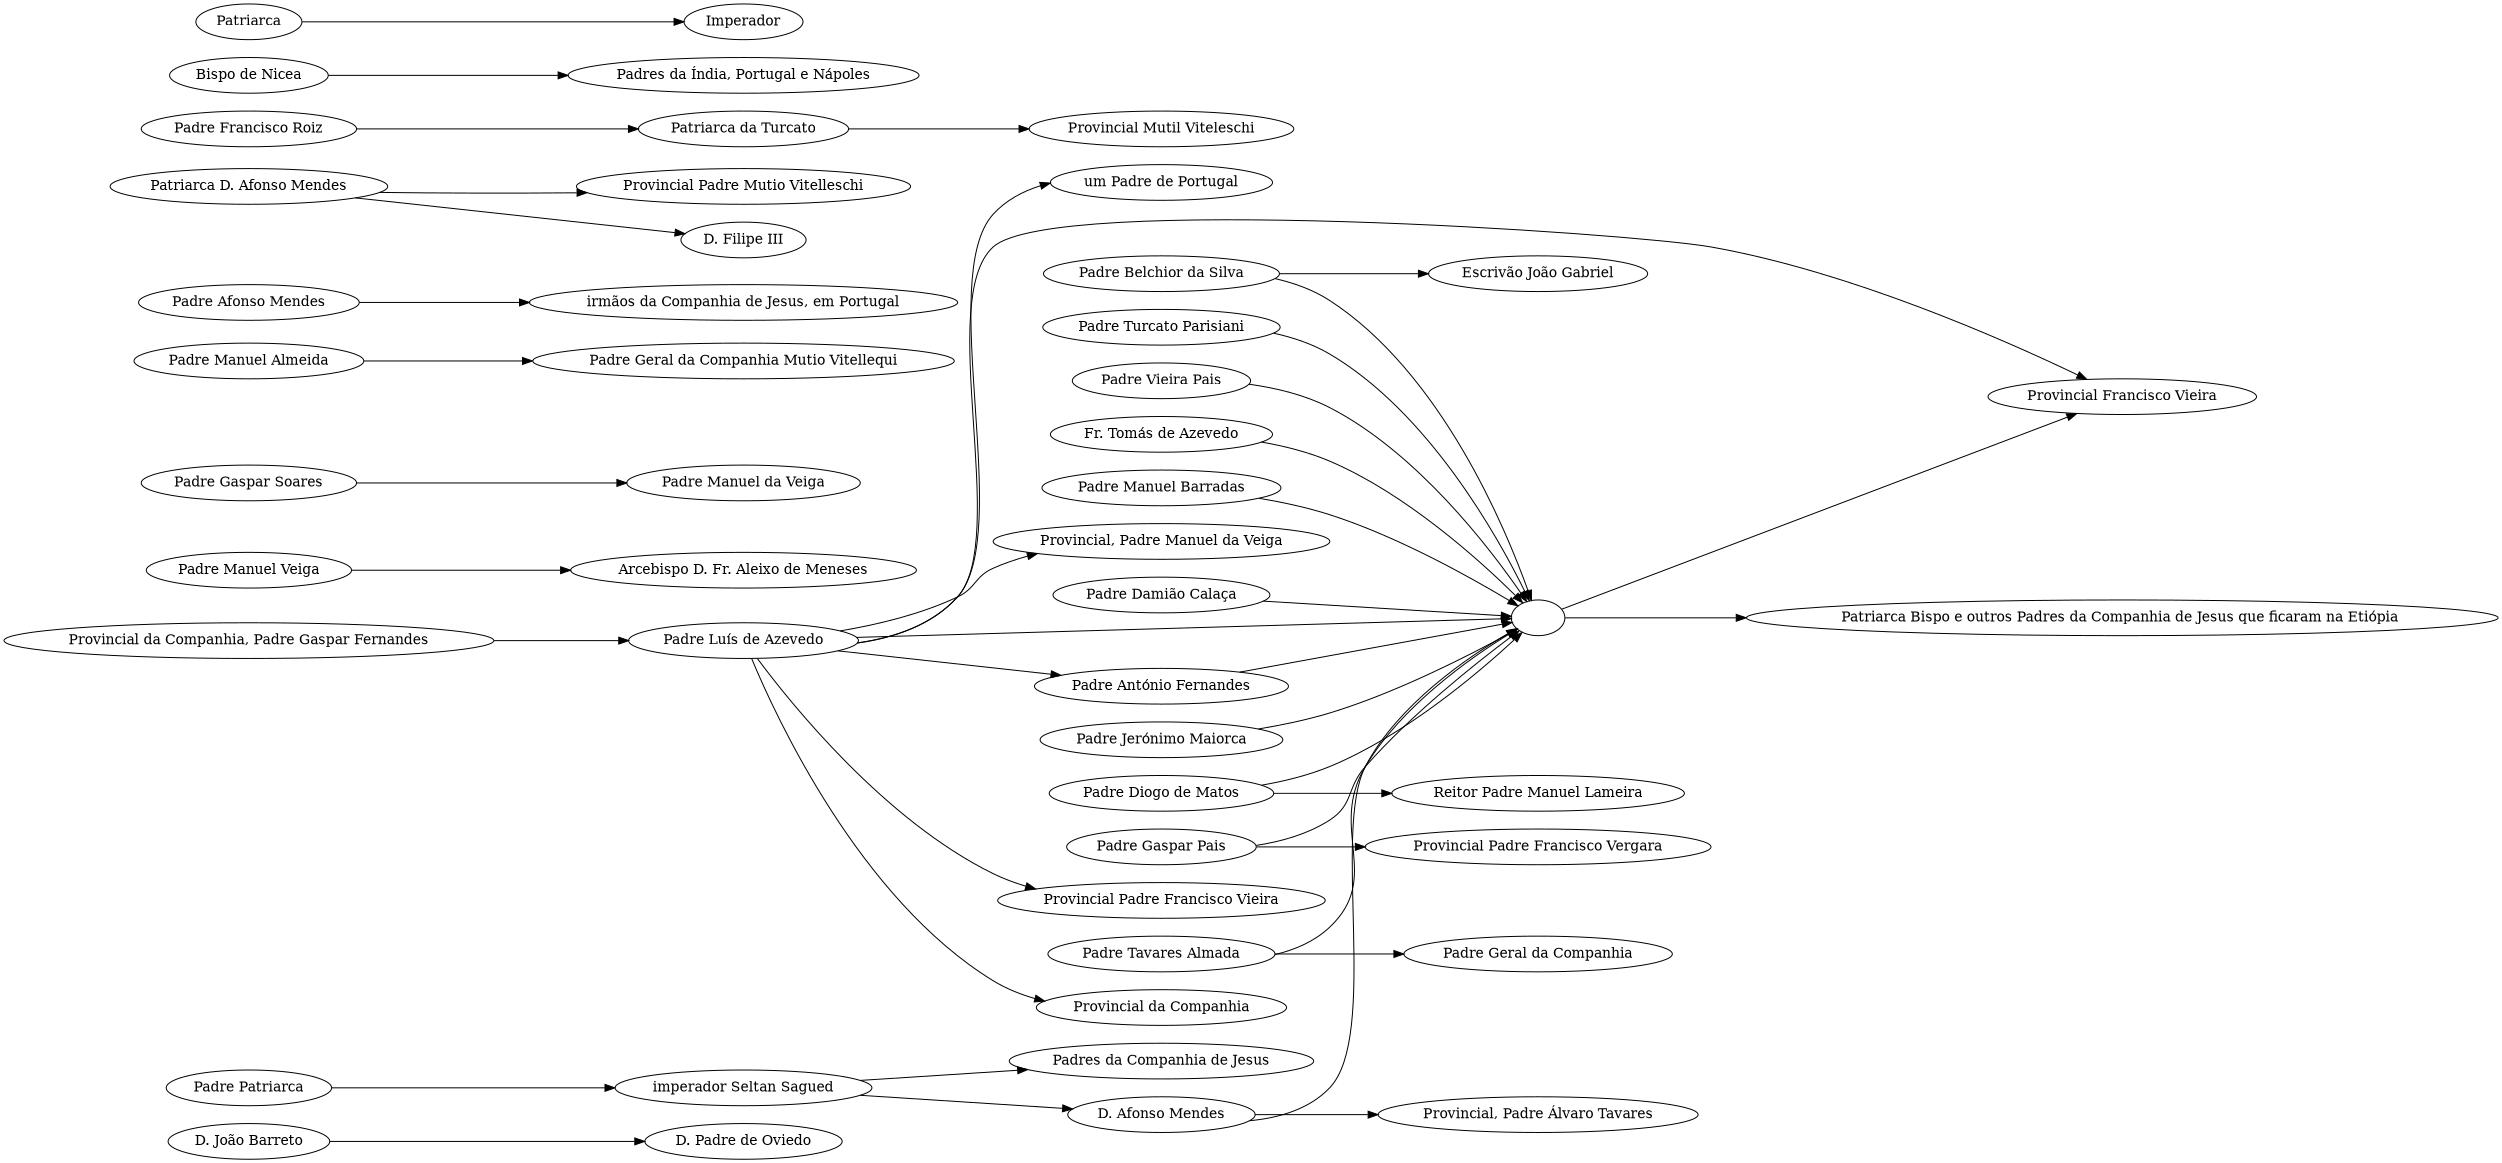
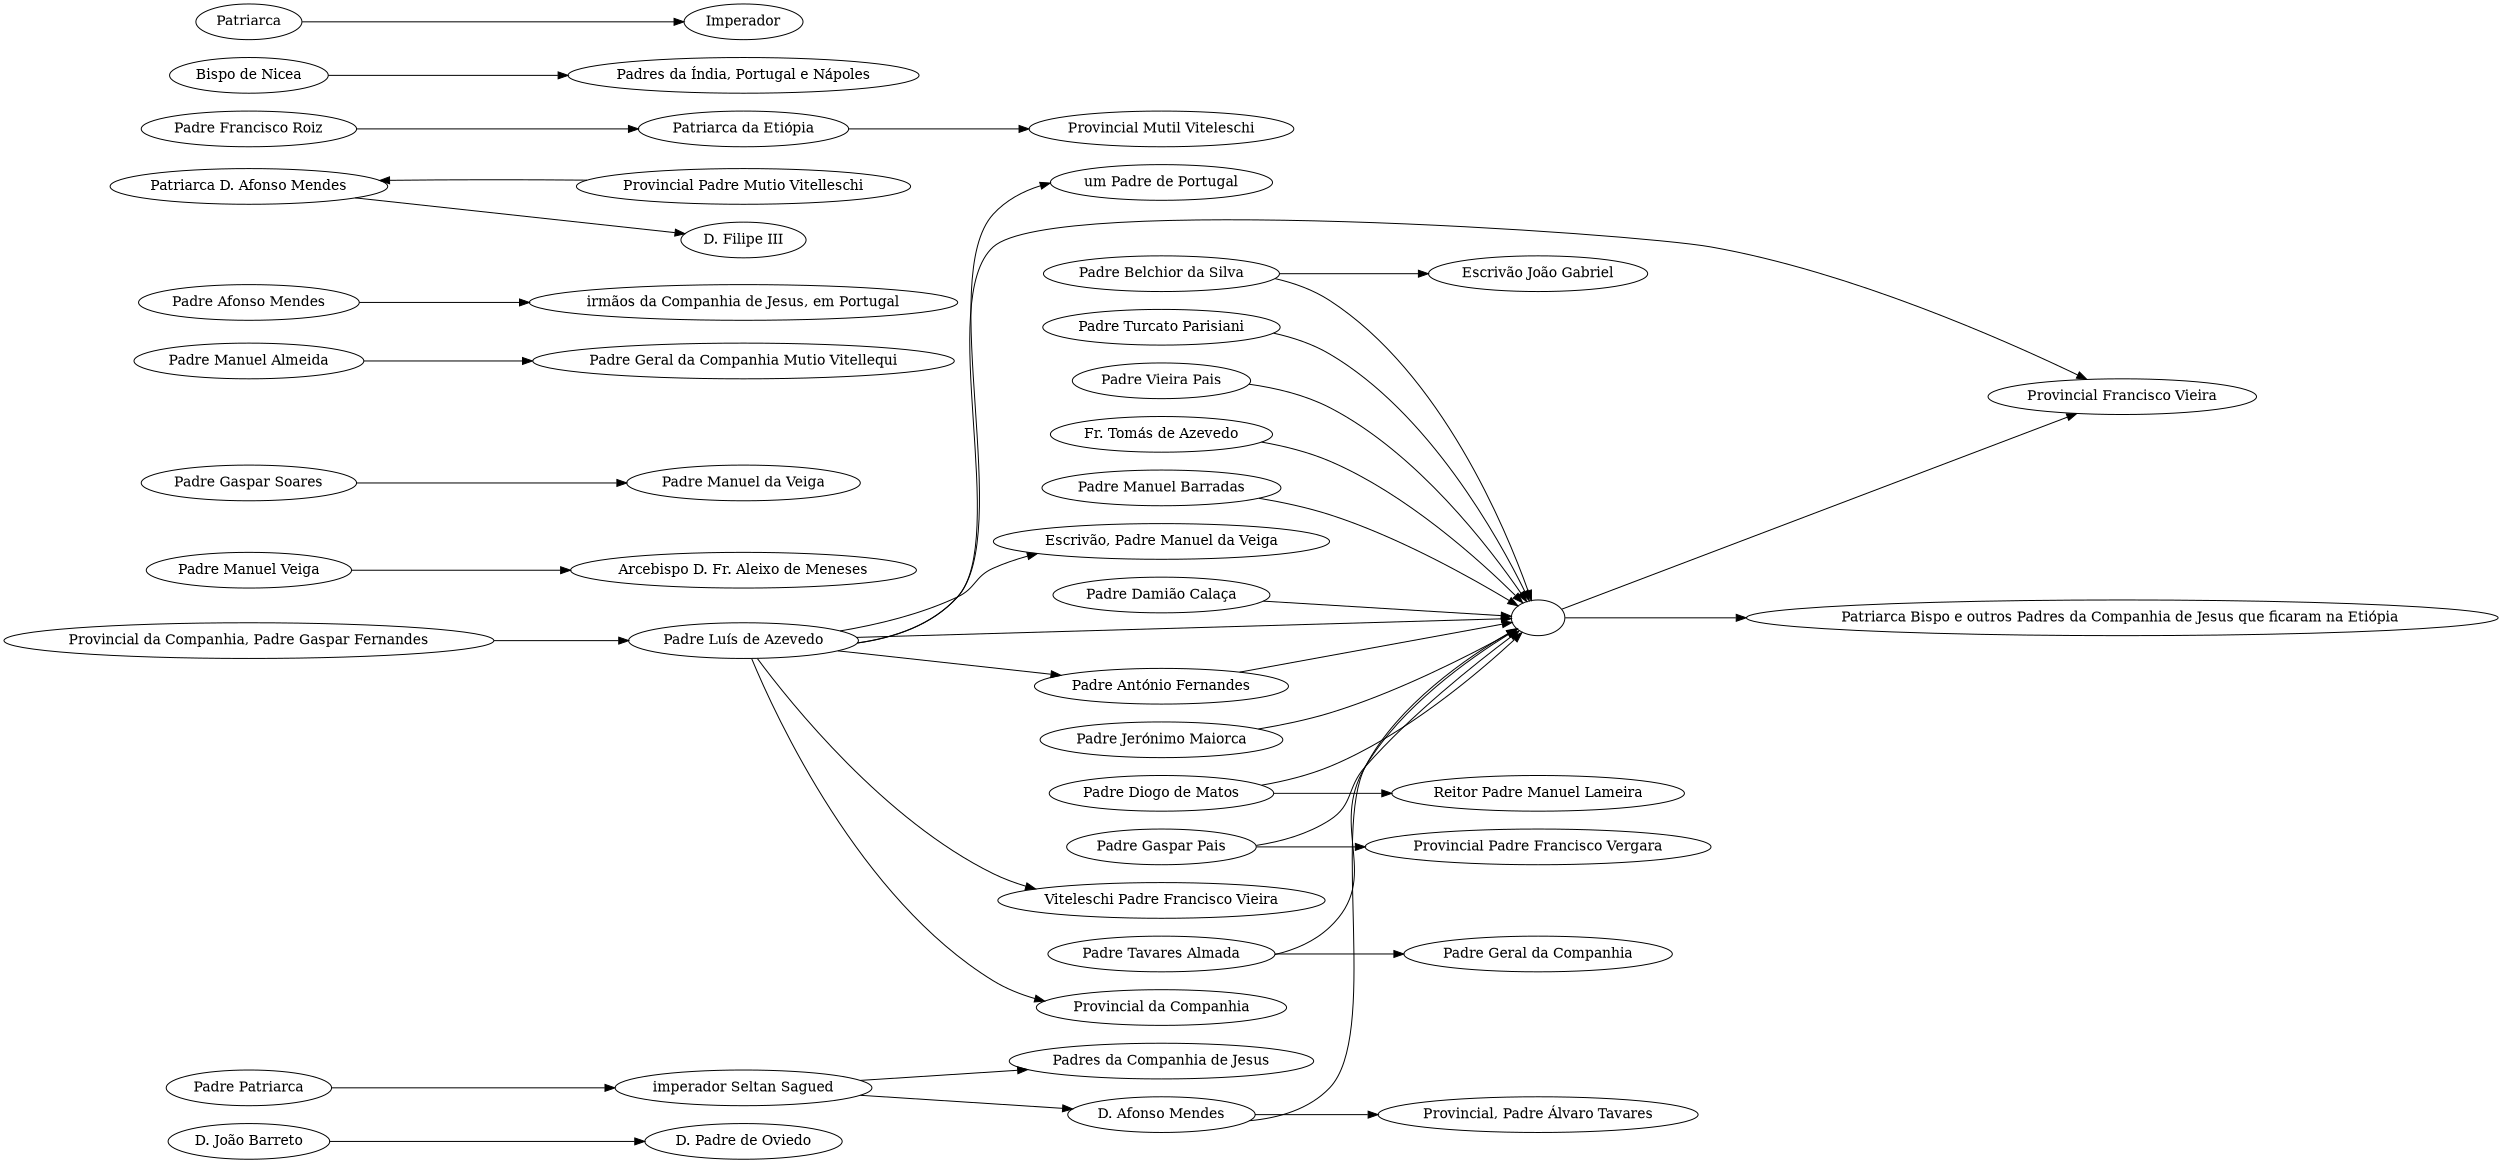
(744, 129) -> (744, 129)
(478, 193) -> (488, 180)
(1161, 541) -> (1161, 541)
(1161, 900) -> (1161, 900)
